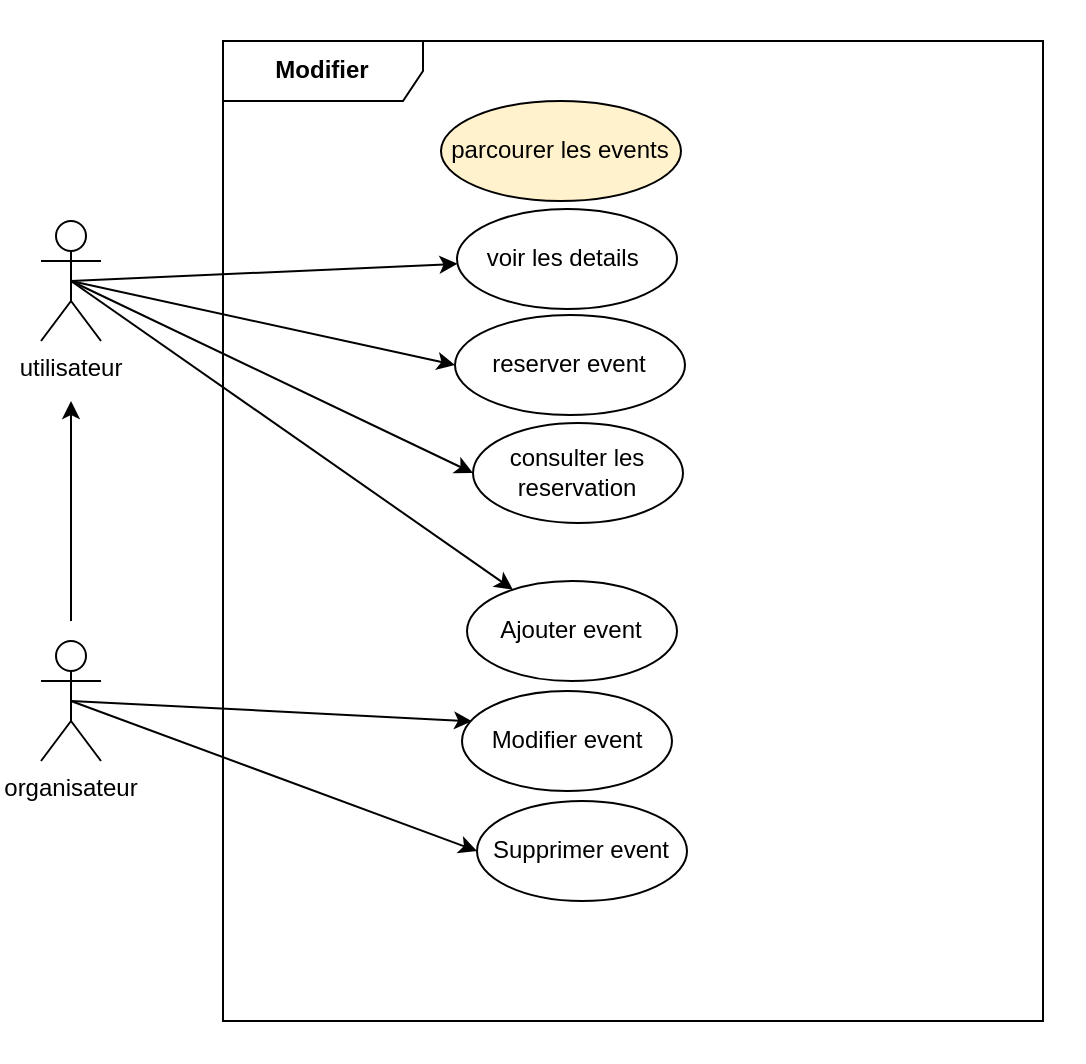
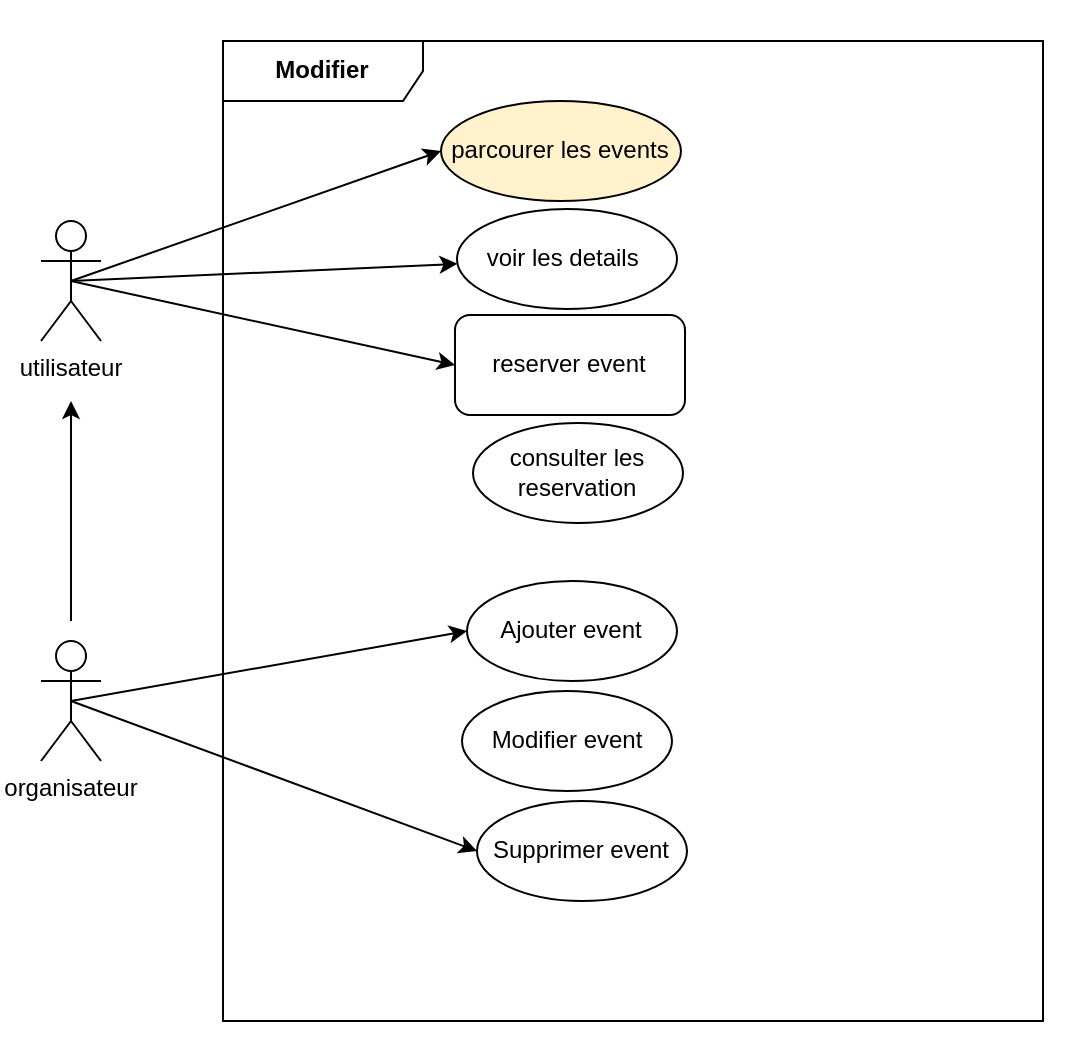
(570, 365) -> (570, 365)
(274, 378) -> none
(364, 486) -> (262, 214)
none -> (273, 665)
(274, 711) -> none
